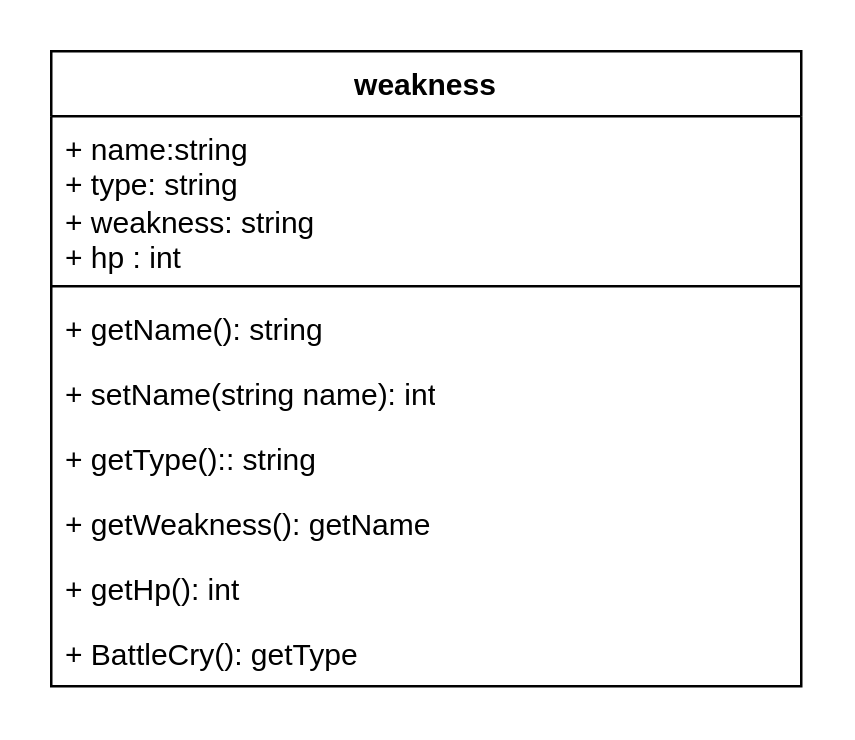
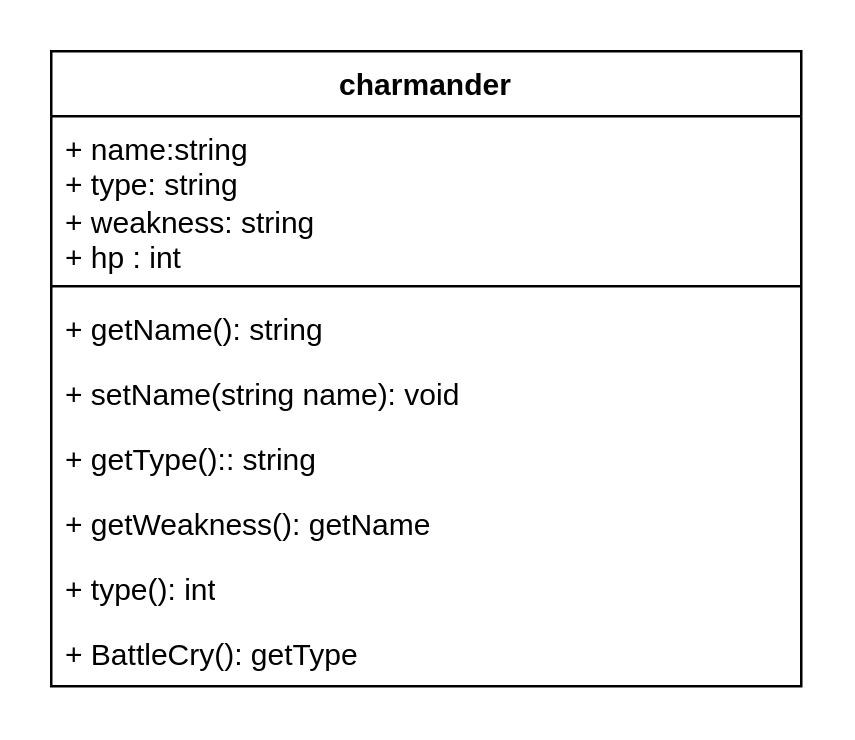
(426, 87) -> (426, 87)
(270, 397) -> (278, 397)
(168, 592) -> (160, 592)
